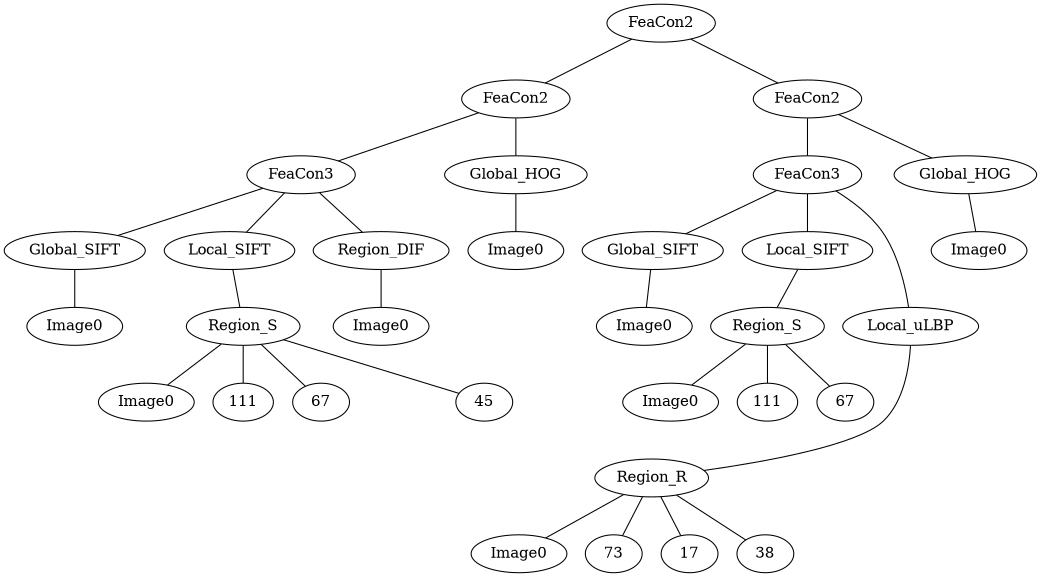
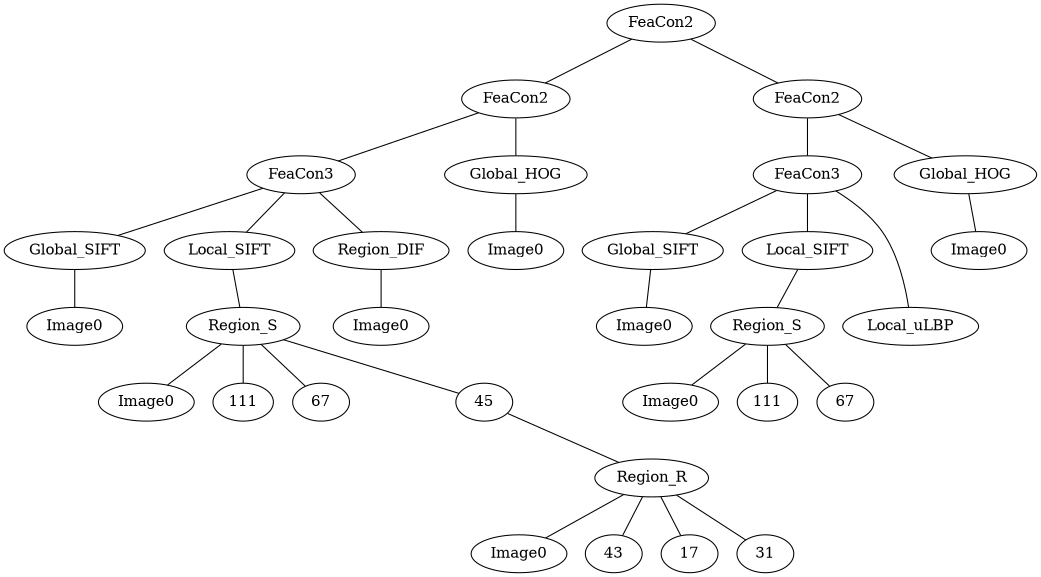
(836, 444) -> (563, 438)
(614, 554) -> (614, 554)
(765, 554) -> (765, 554)
